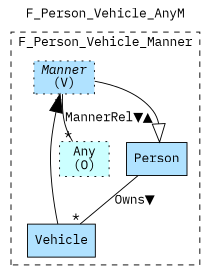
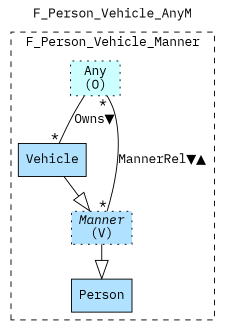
(51, 168) -> (71, 186)
(109, 200) -> (71, 119)
